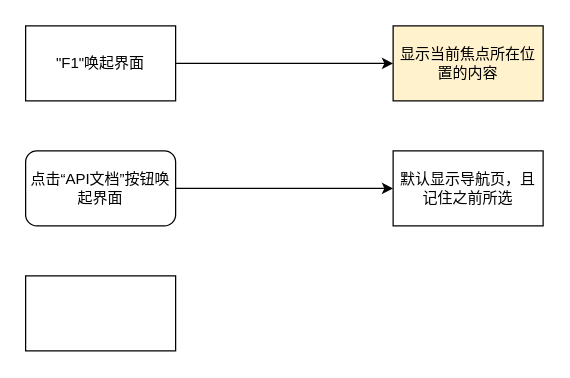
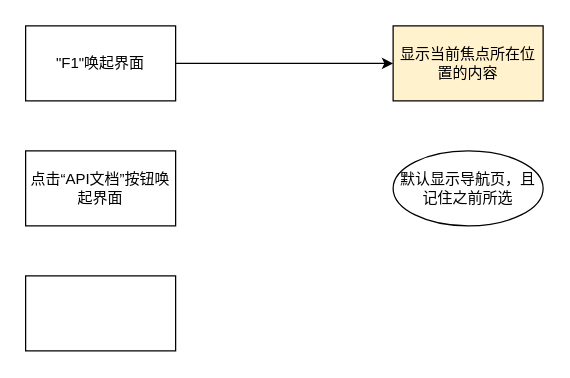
(101, 188) -> (101, 188)
(280, 188) -> none
(468, 188) -> (468, 188)
